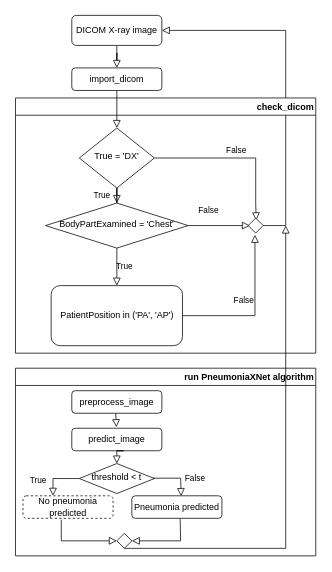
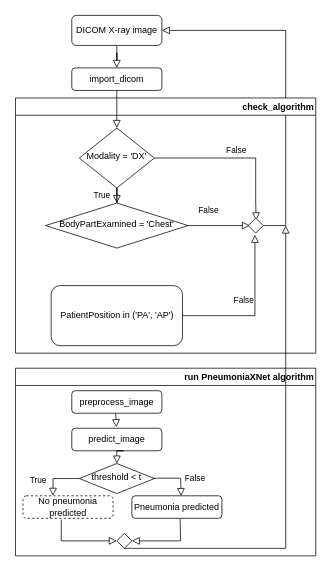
(287, 107) -> (278, 107)
(117, 156) -> (117, 156)
(117, 262) -> none
